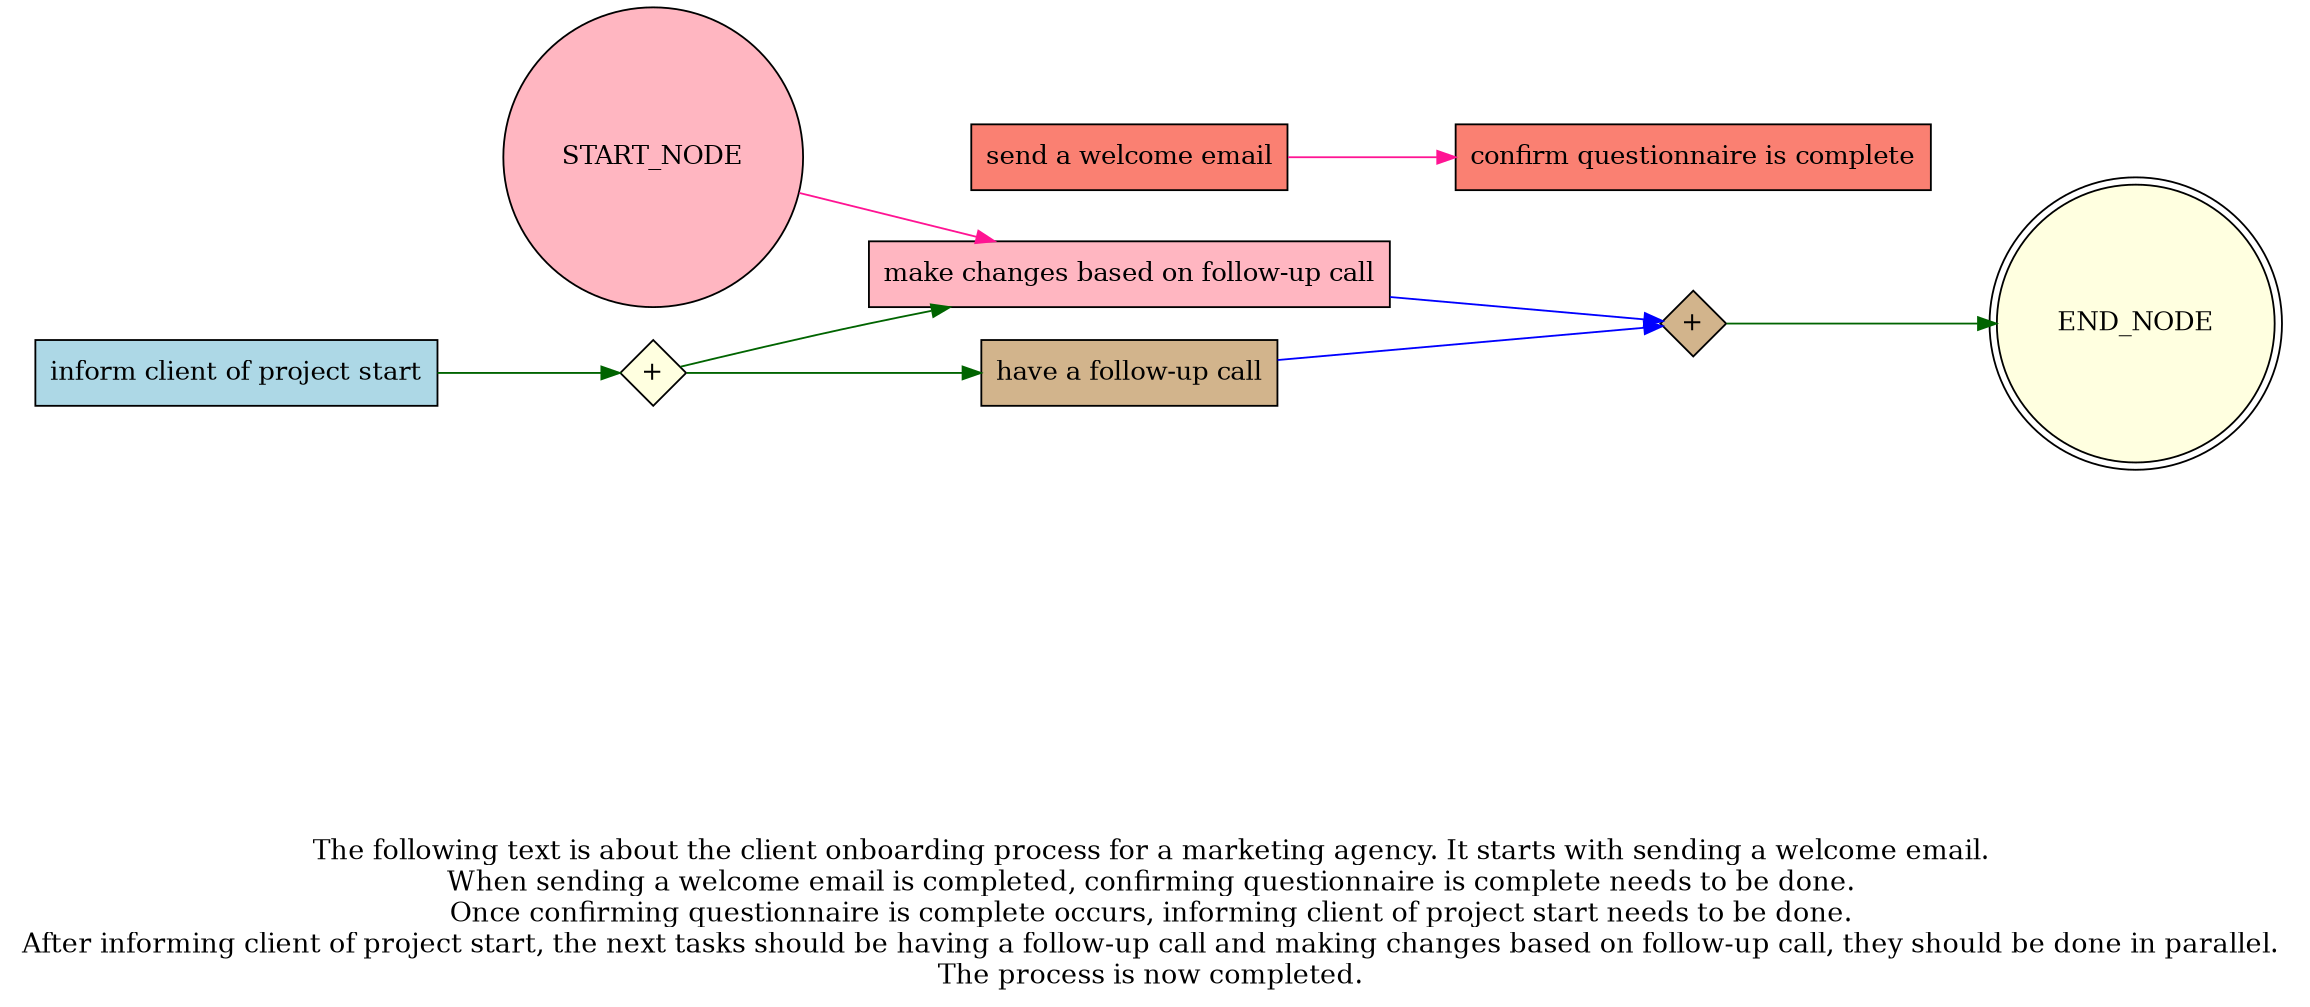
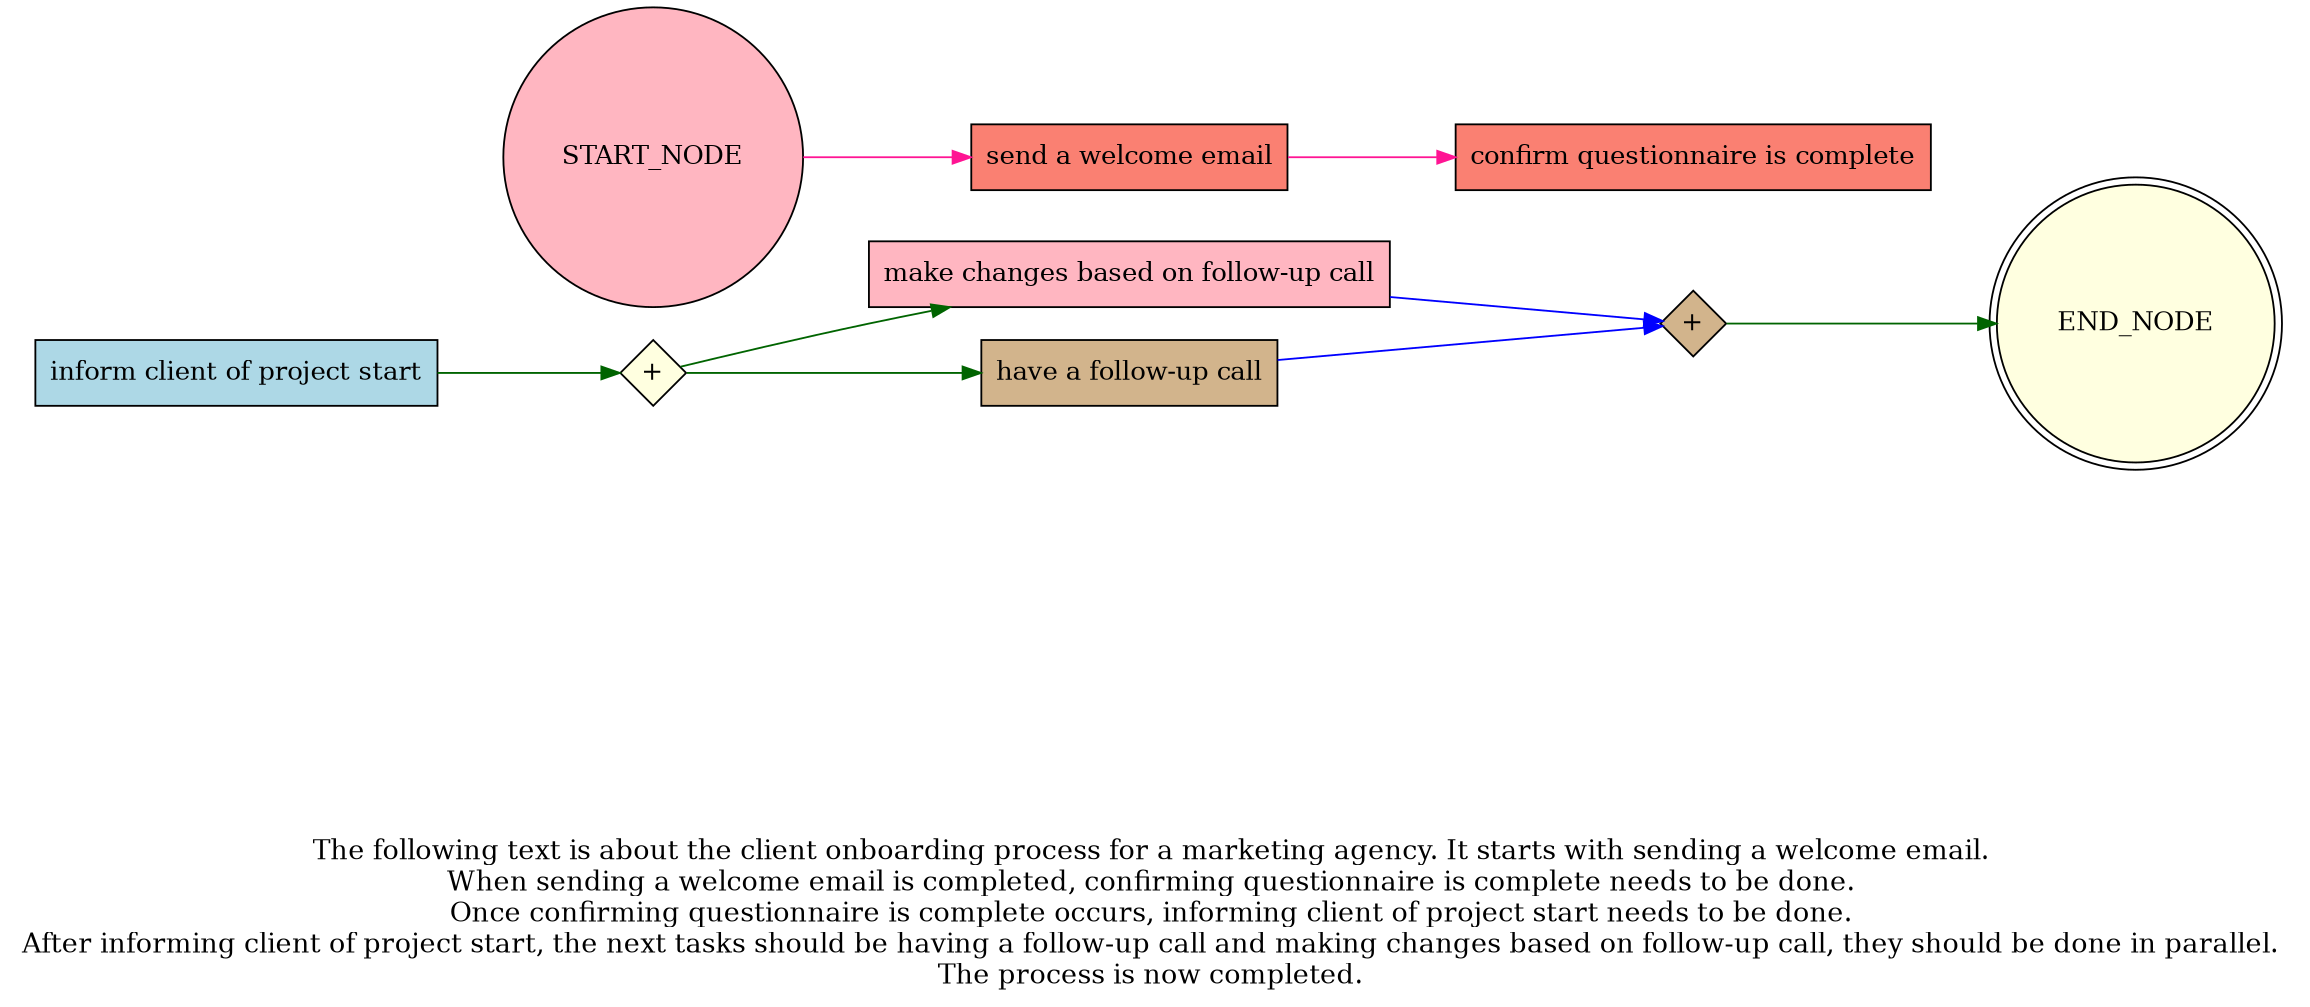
(888, 215) -> (878, 157)
